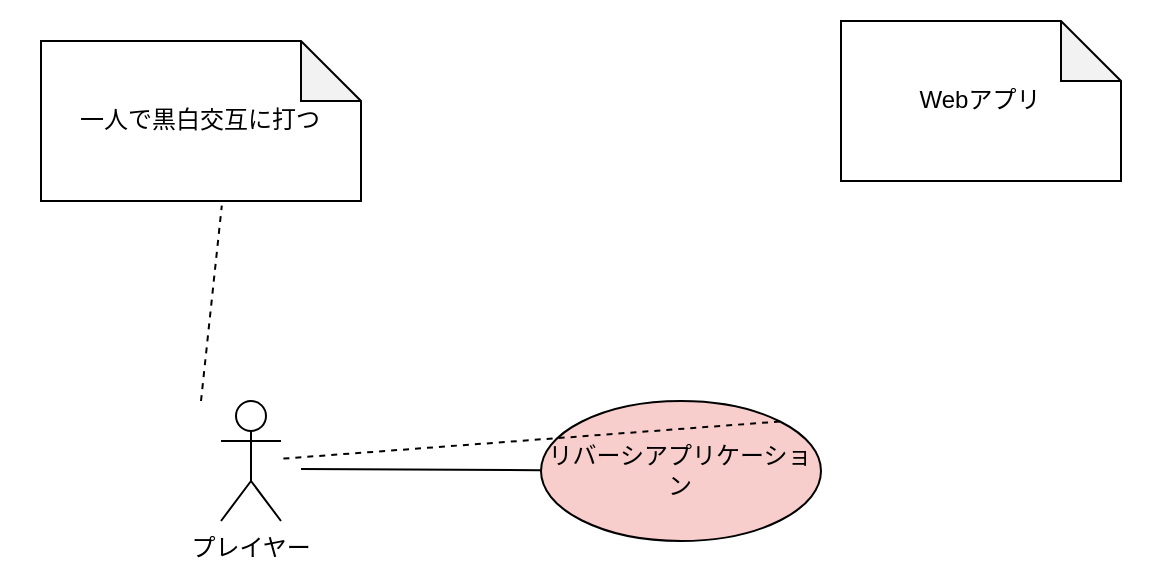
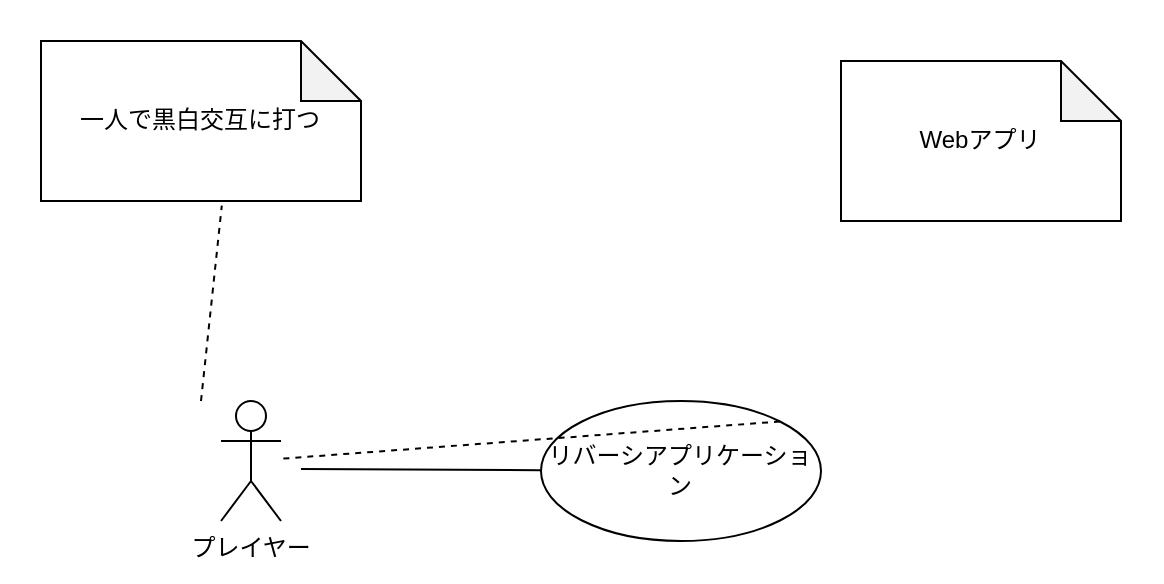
(981, 101) -> (981, 141)
(681, 471) -> (681, 471)
